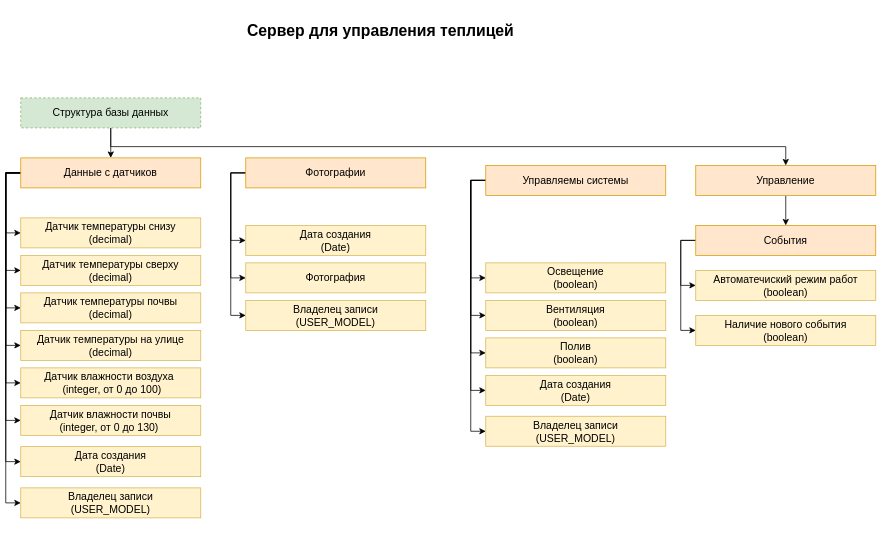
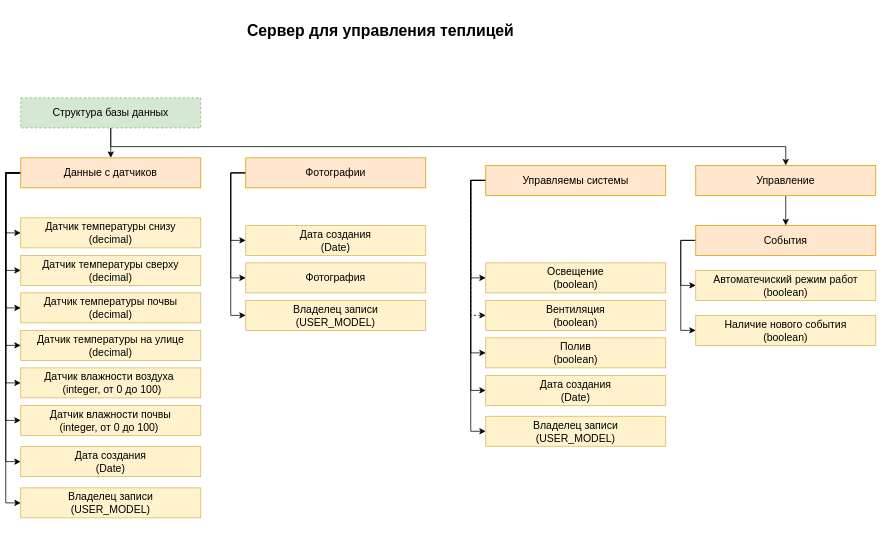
(475, 315) -> (475, 315)
(111, 420) -> (111, 420)
